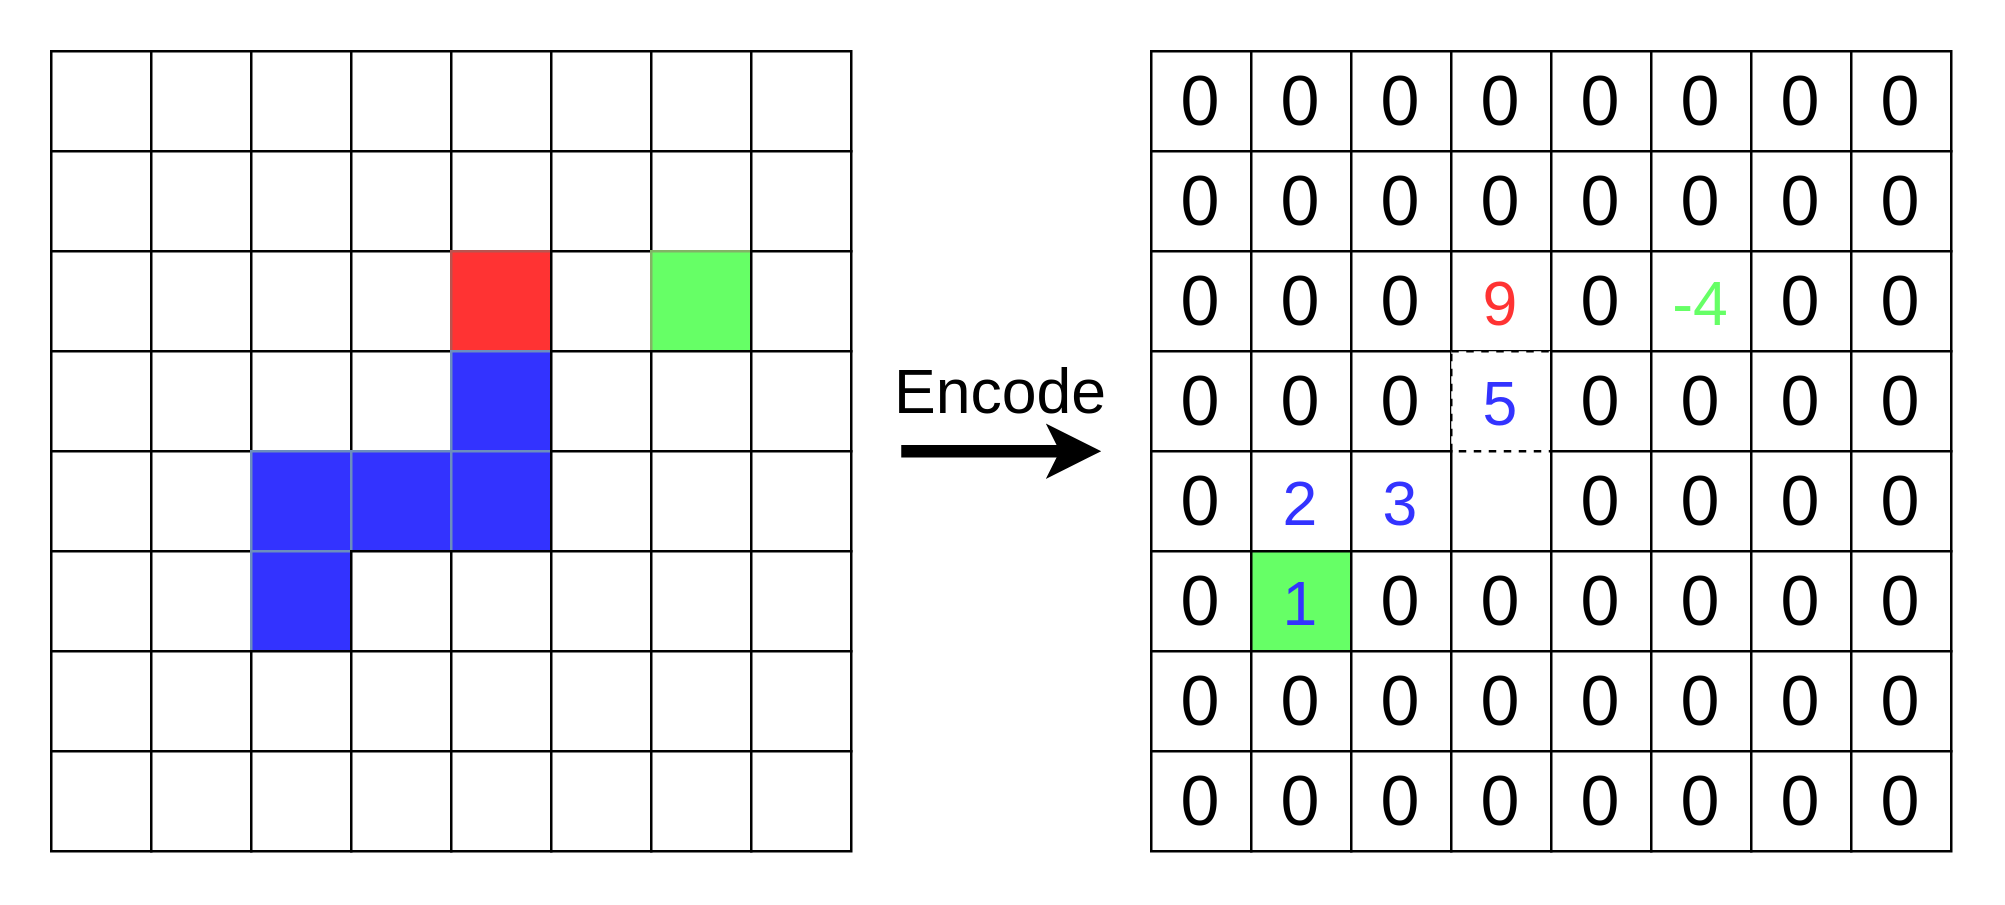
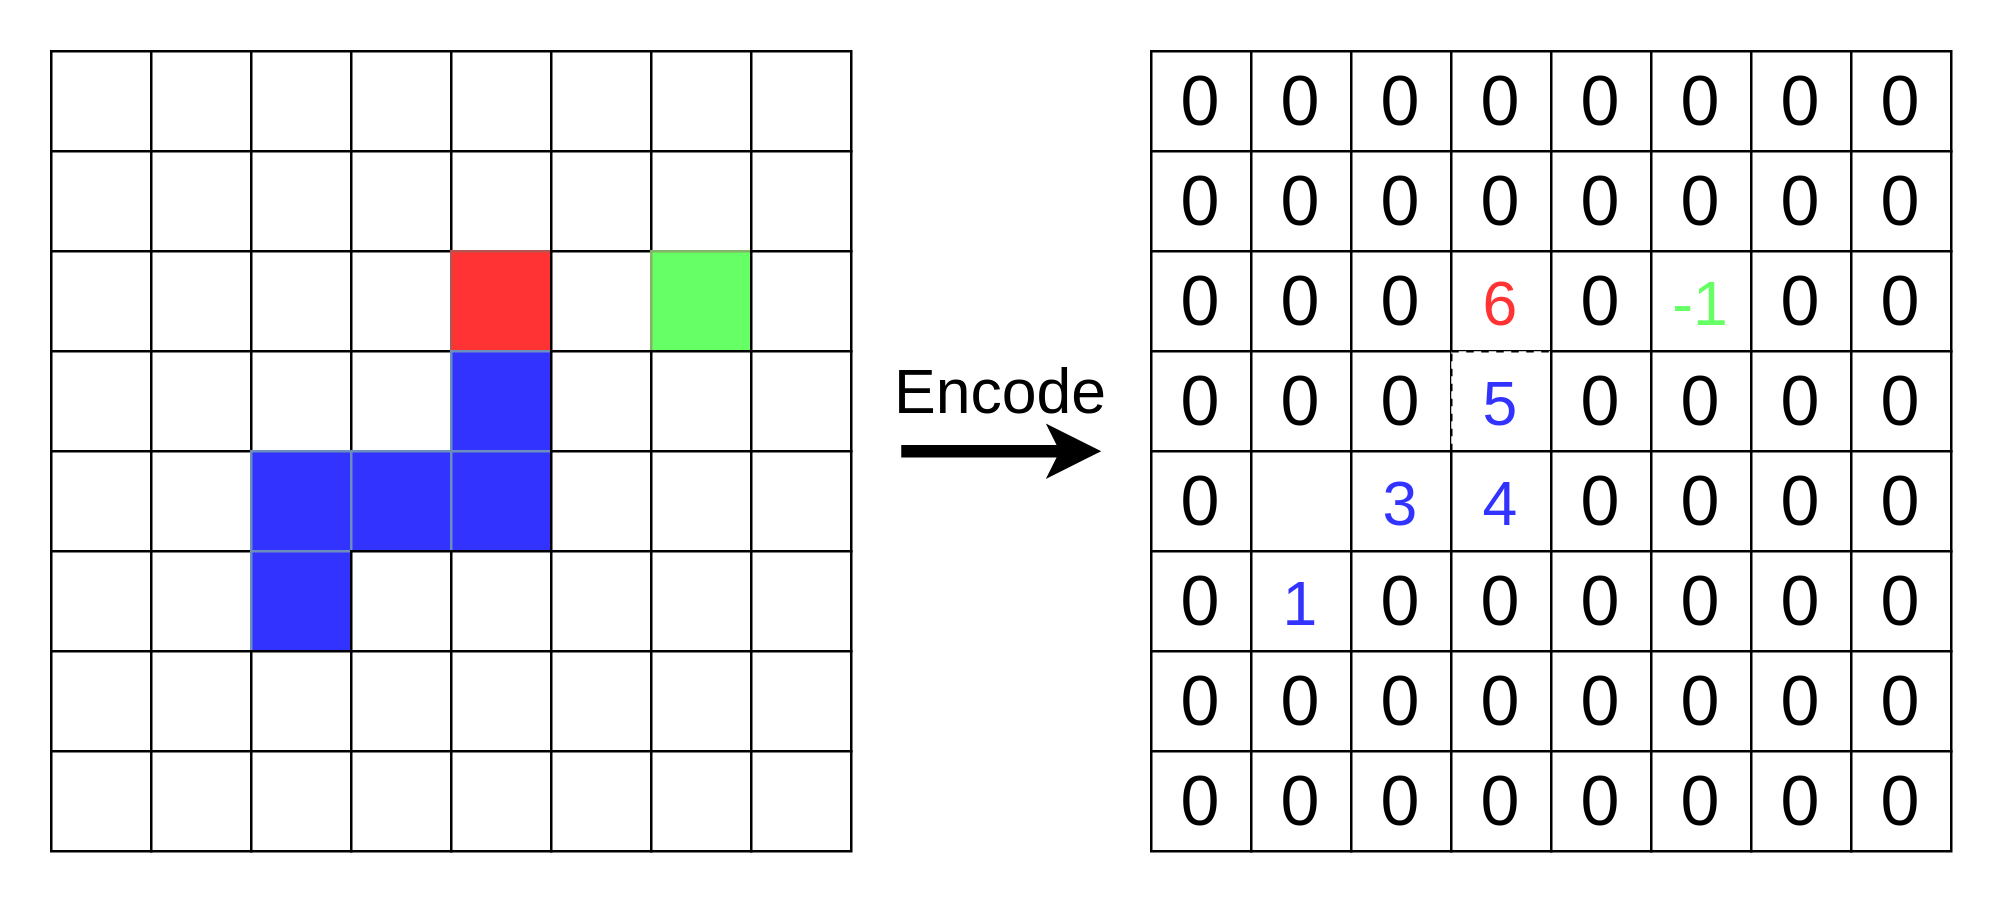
(1501, 301) -> (1501, 301)
(1701, 301) -> (1701, 301)
(1301, 501) -> none
none -> (1501, 501)
(1301, 601) -> (1301, 601)
